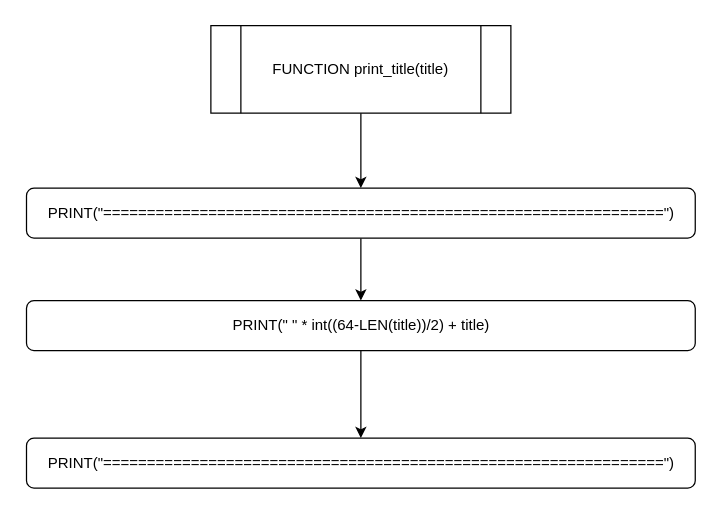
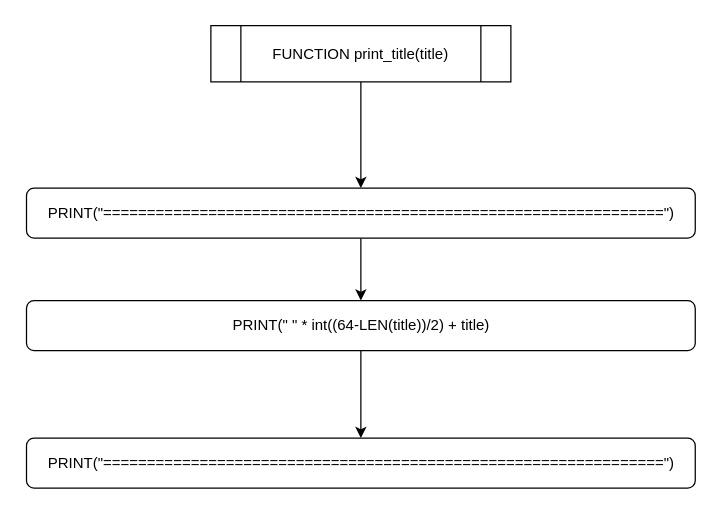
(361, 69) -> (361, 54)
